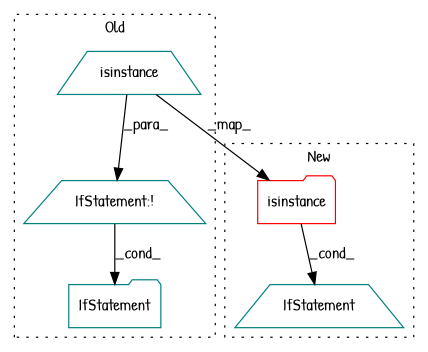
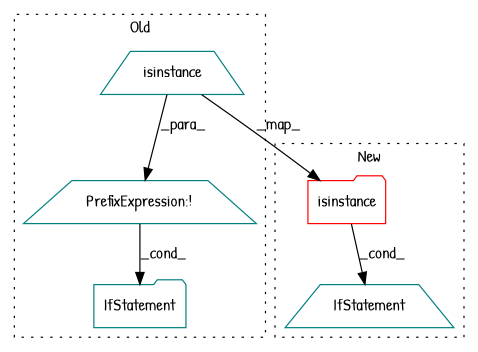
(115, 202) -> (140, 202)
